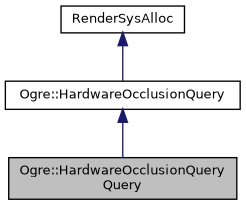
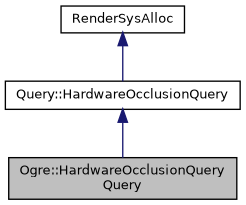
(123, 95) -> (123, 95)
